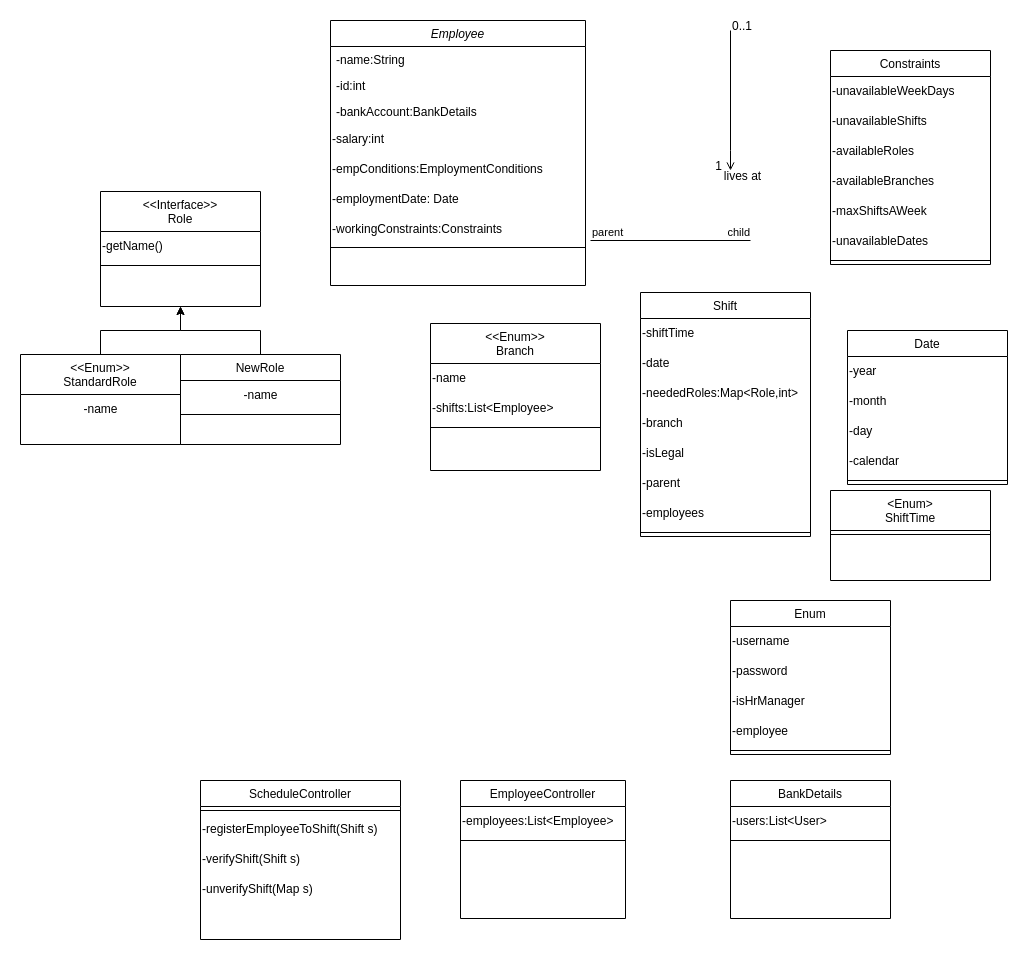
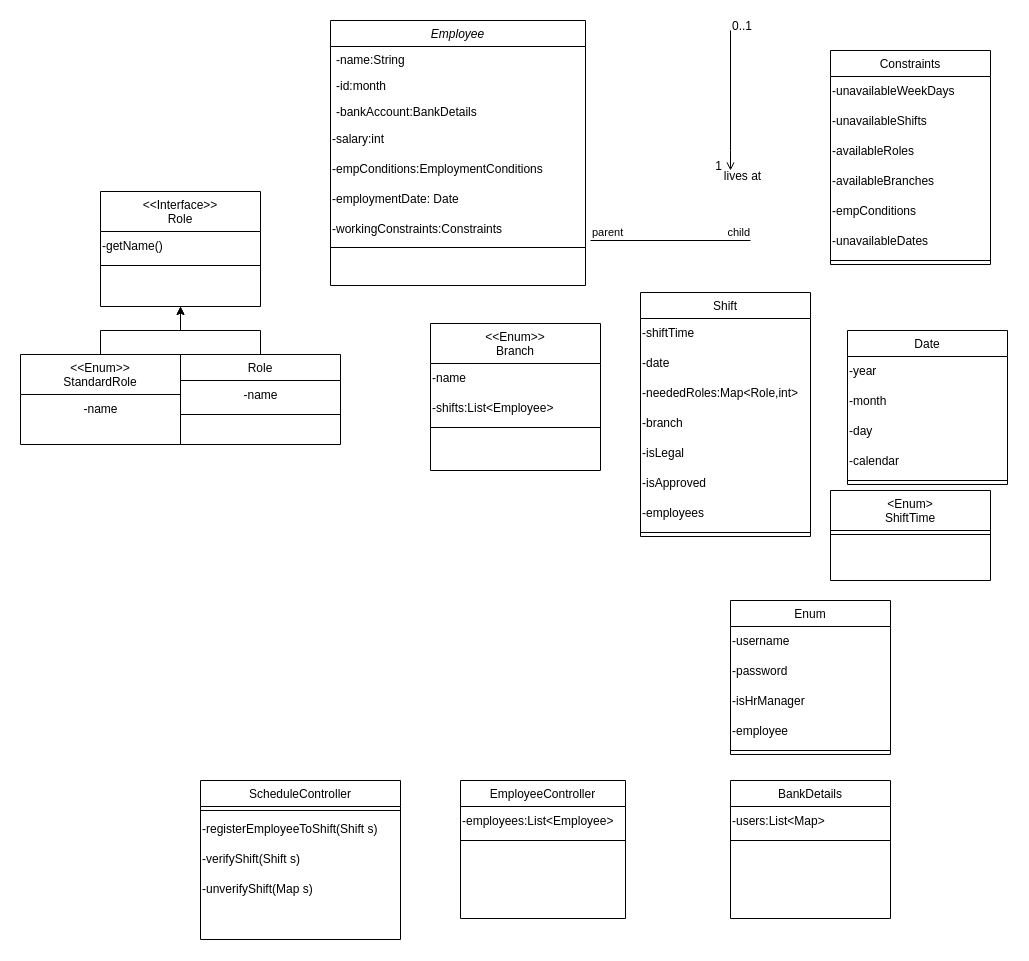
(355, 86) -> (363, 86)
(881, 212) -> (876, 212)
(260, 368) -> (260, 368)
(666, 484) -> (678, 484)
(787, 822) -> (783, 822)
